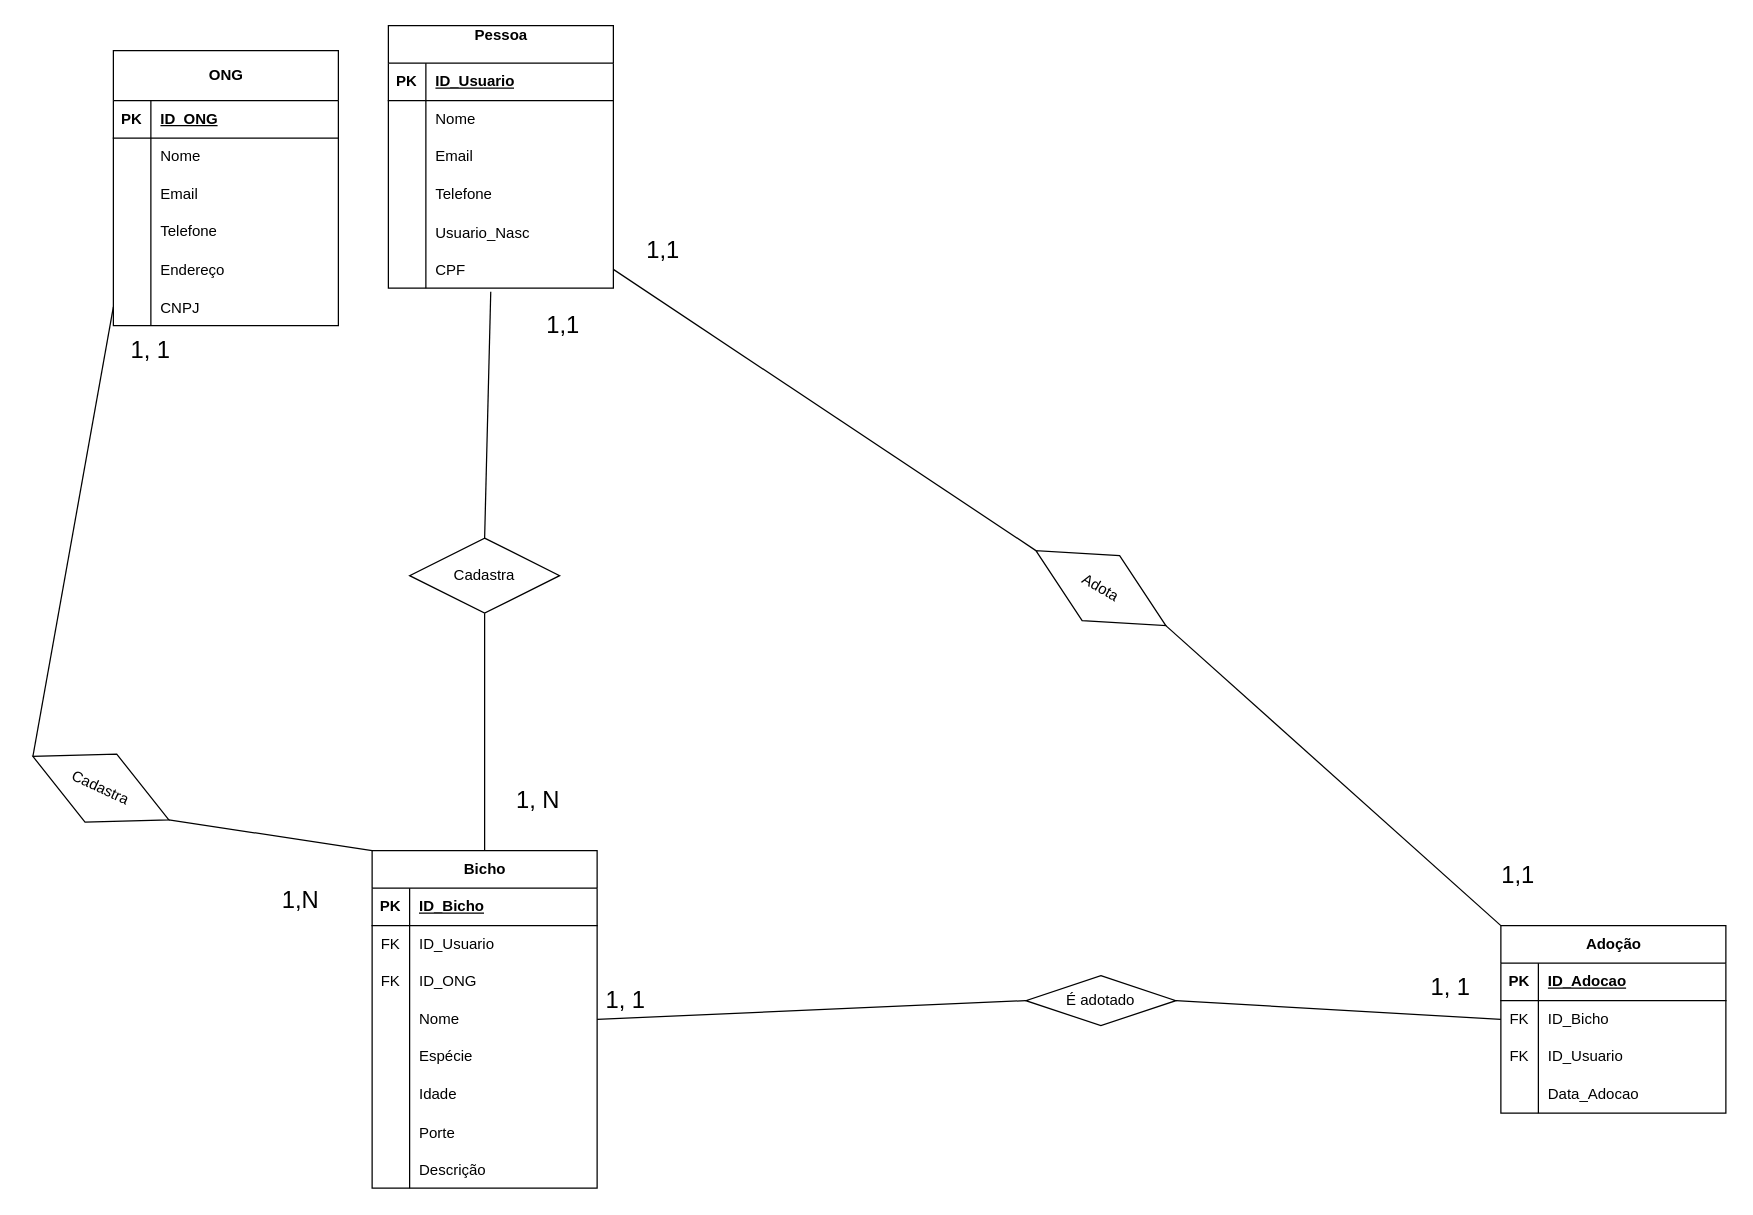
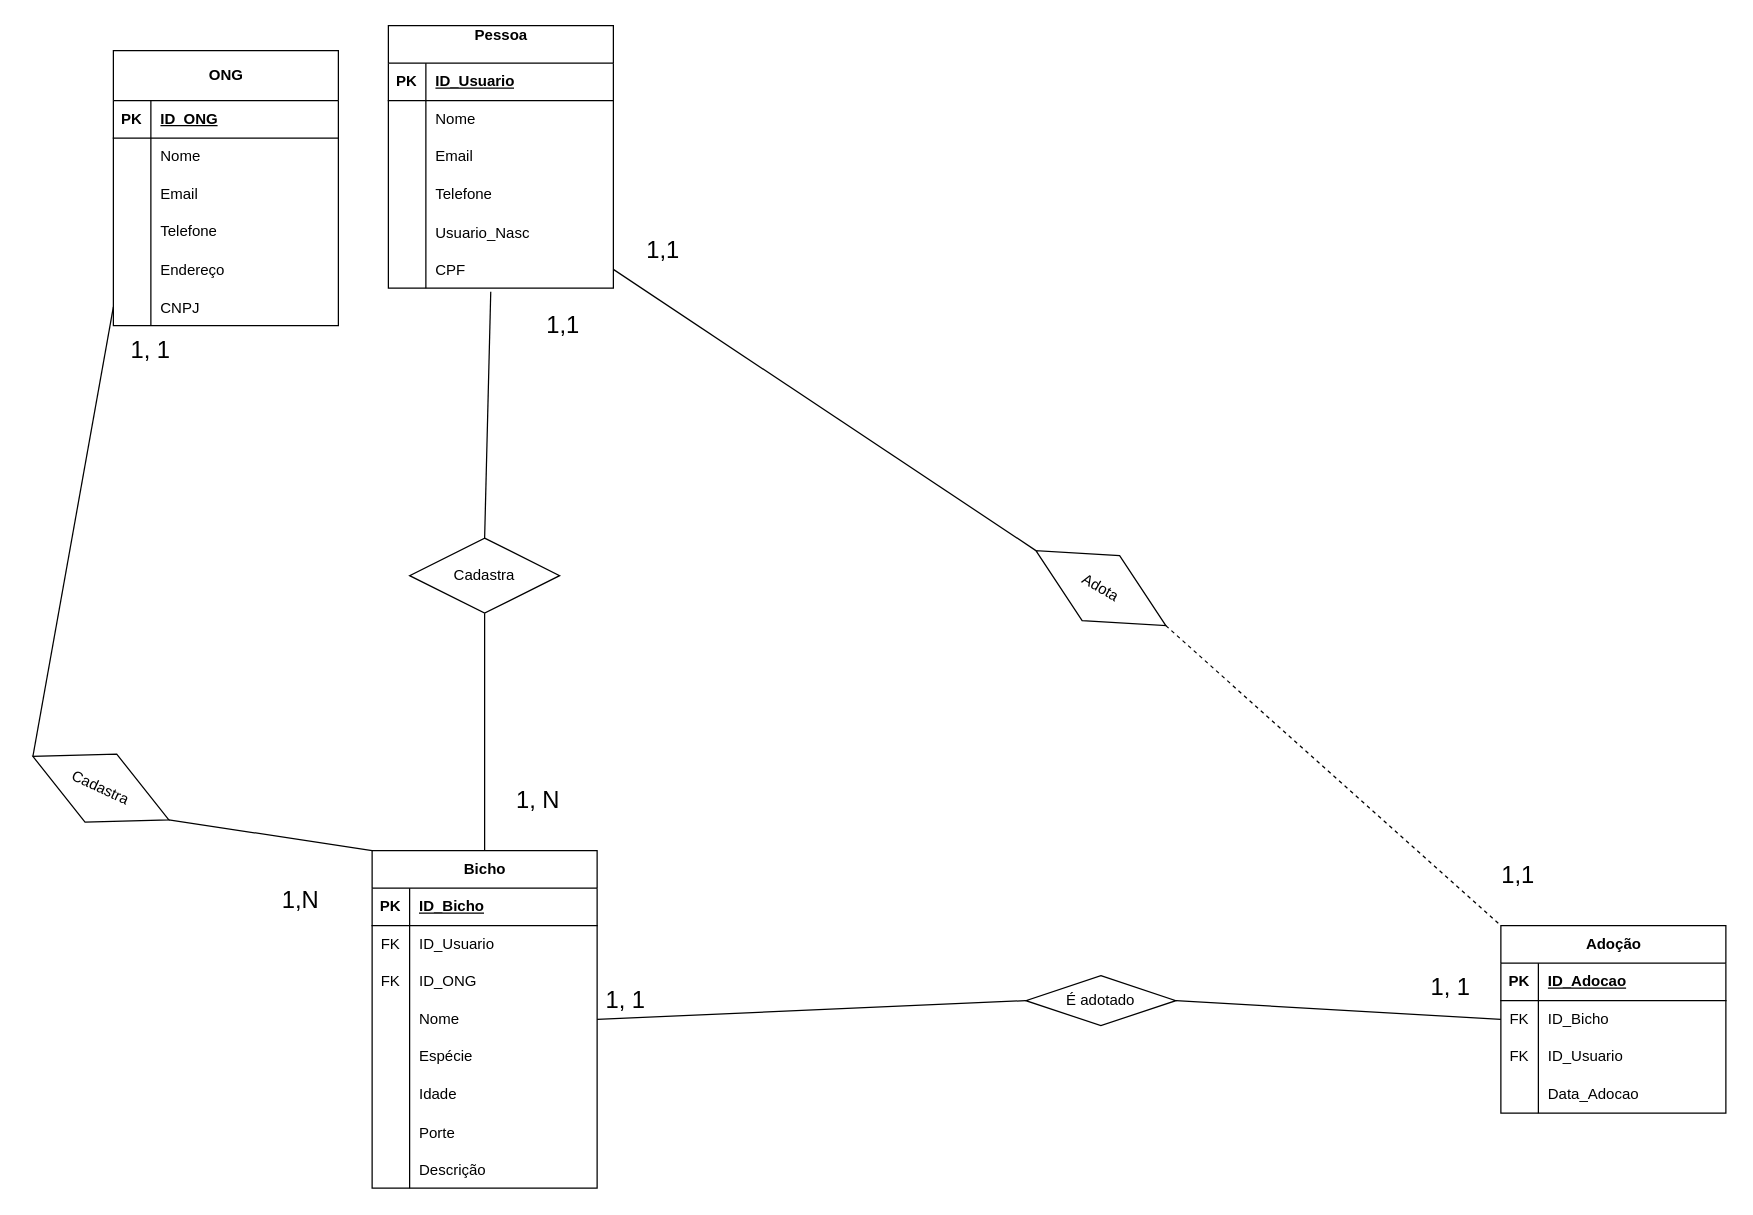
(1333, 775) -> (1333, 775)
